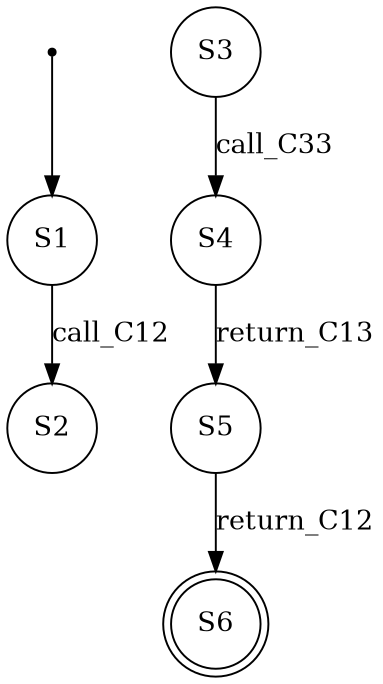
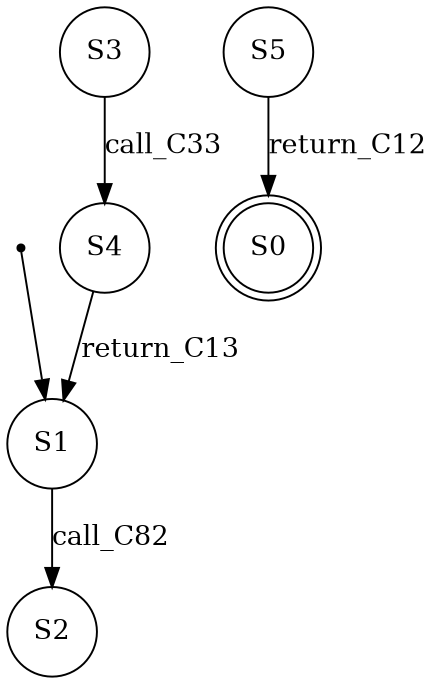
(216, 324) -> (81, 336)
(112, 334) -> (112, 538)
(216, 624) -> (268, 248)
